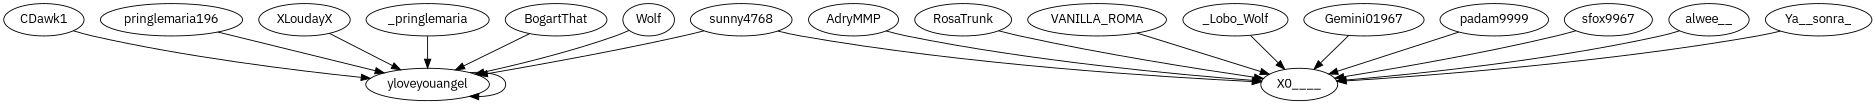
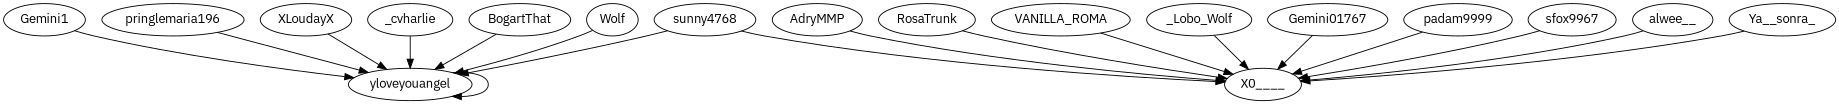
(44, 20) -> (44, 20)
(428, 20) -> (410, 20)
(1364, 20) -> (1328, 20)
